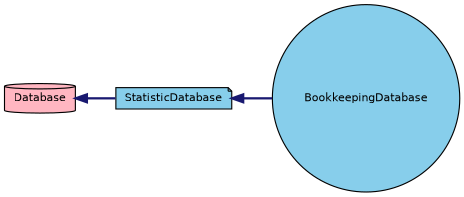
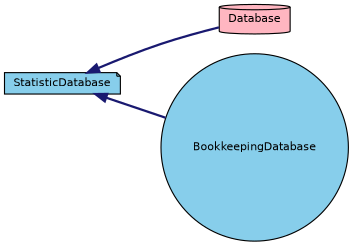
(101, 98) -> (158, 45)
